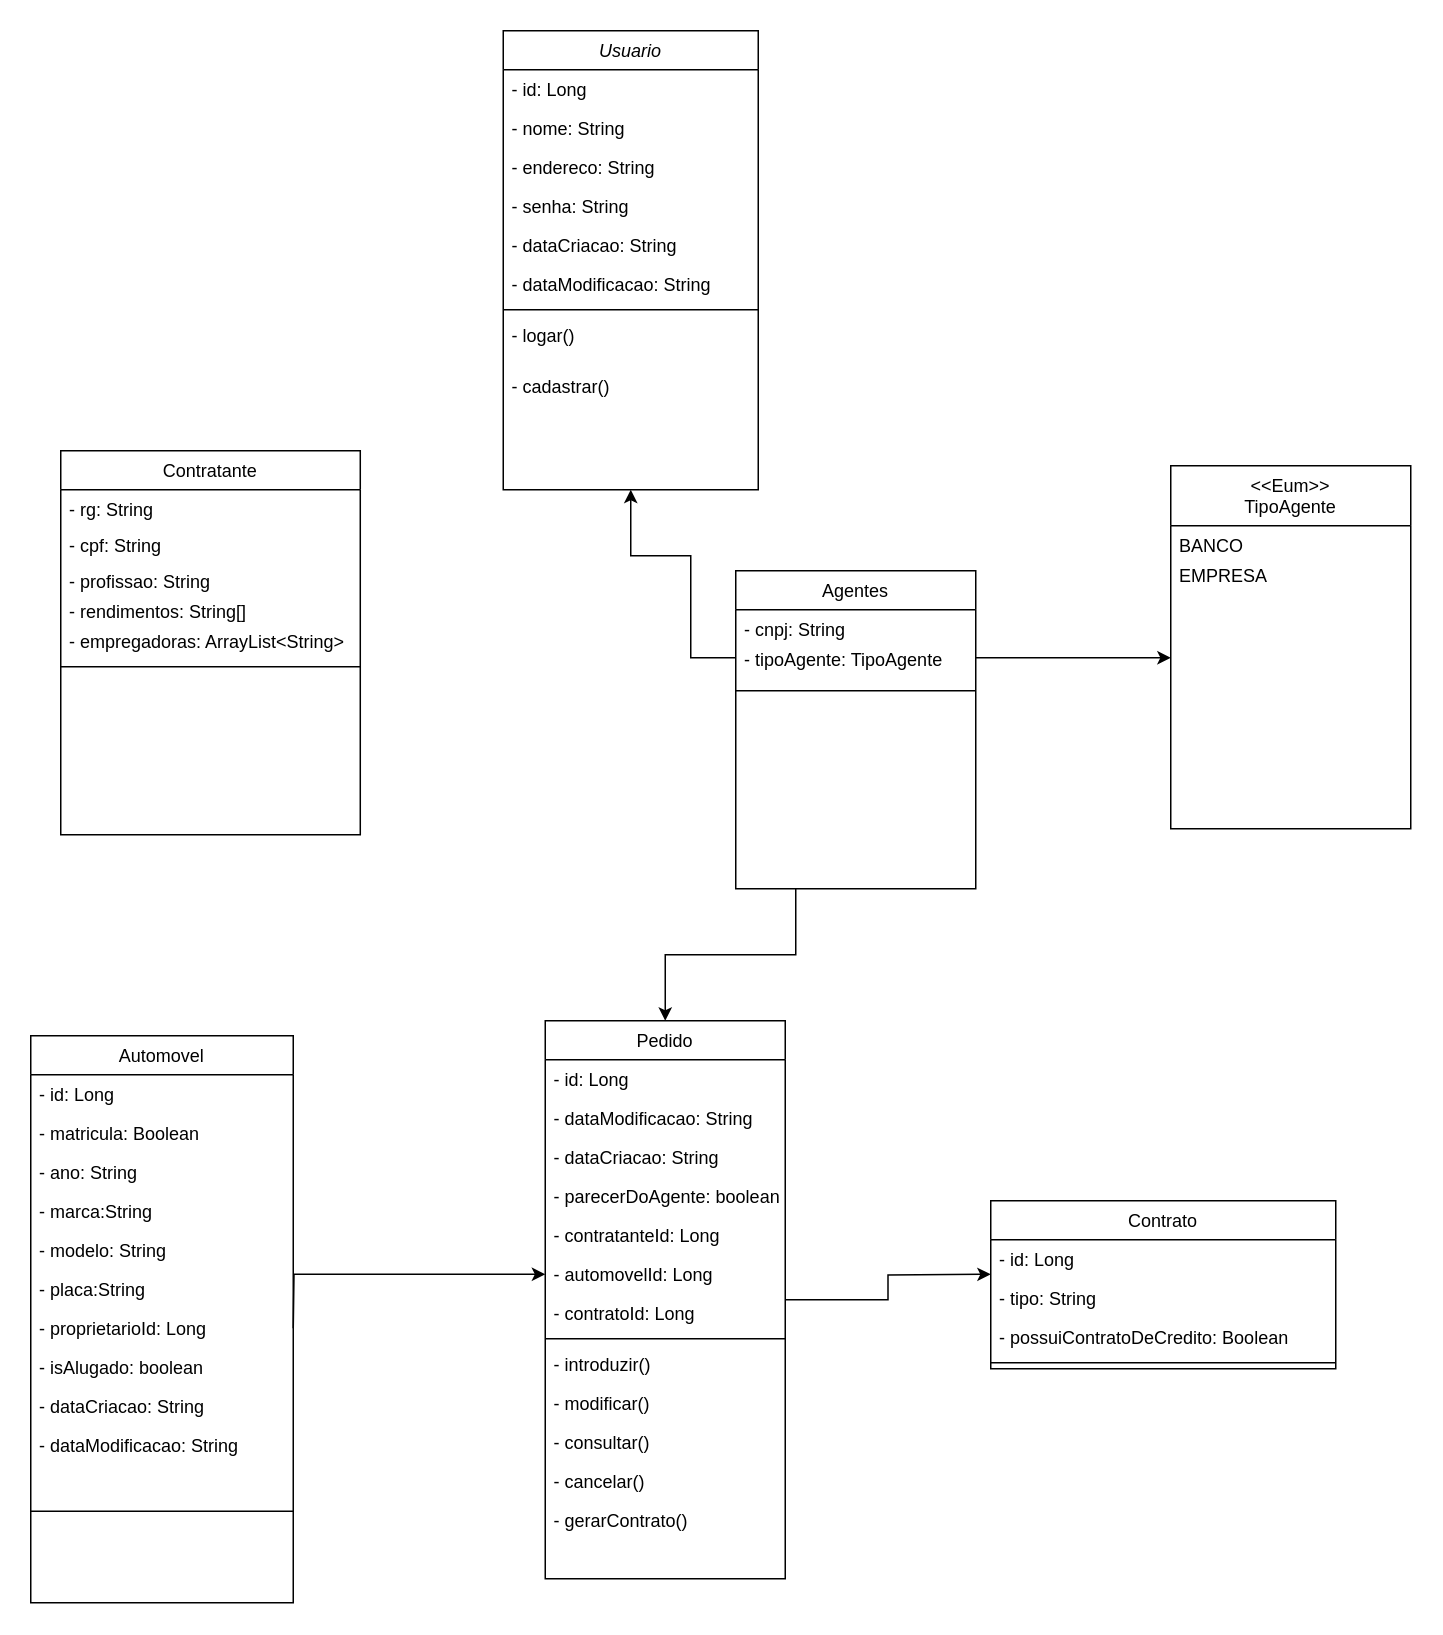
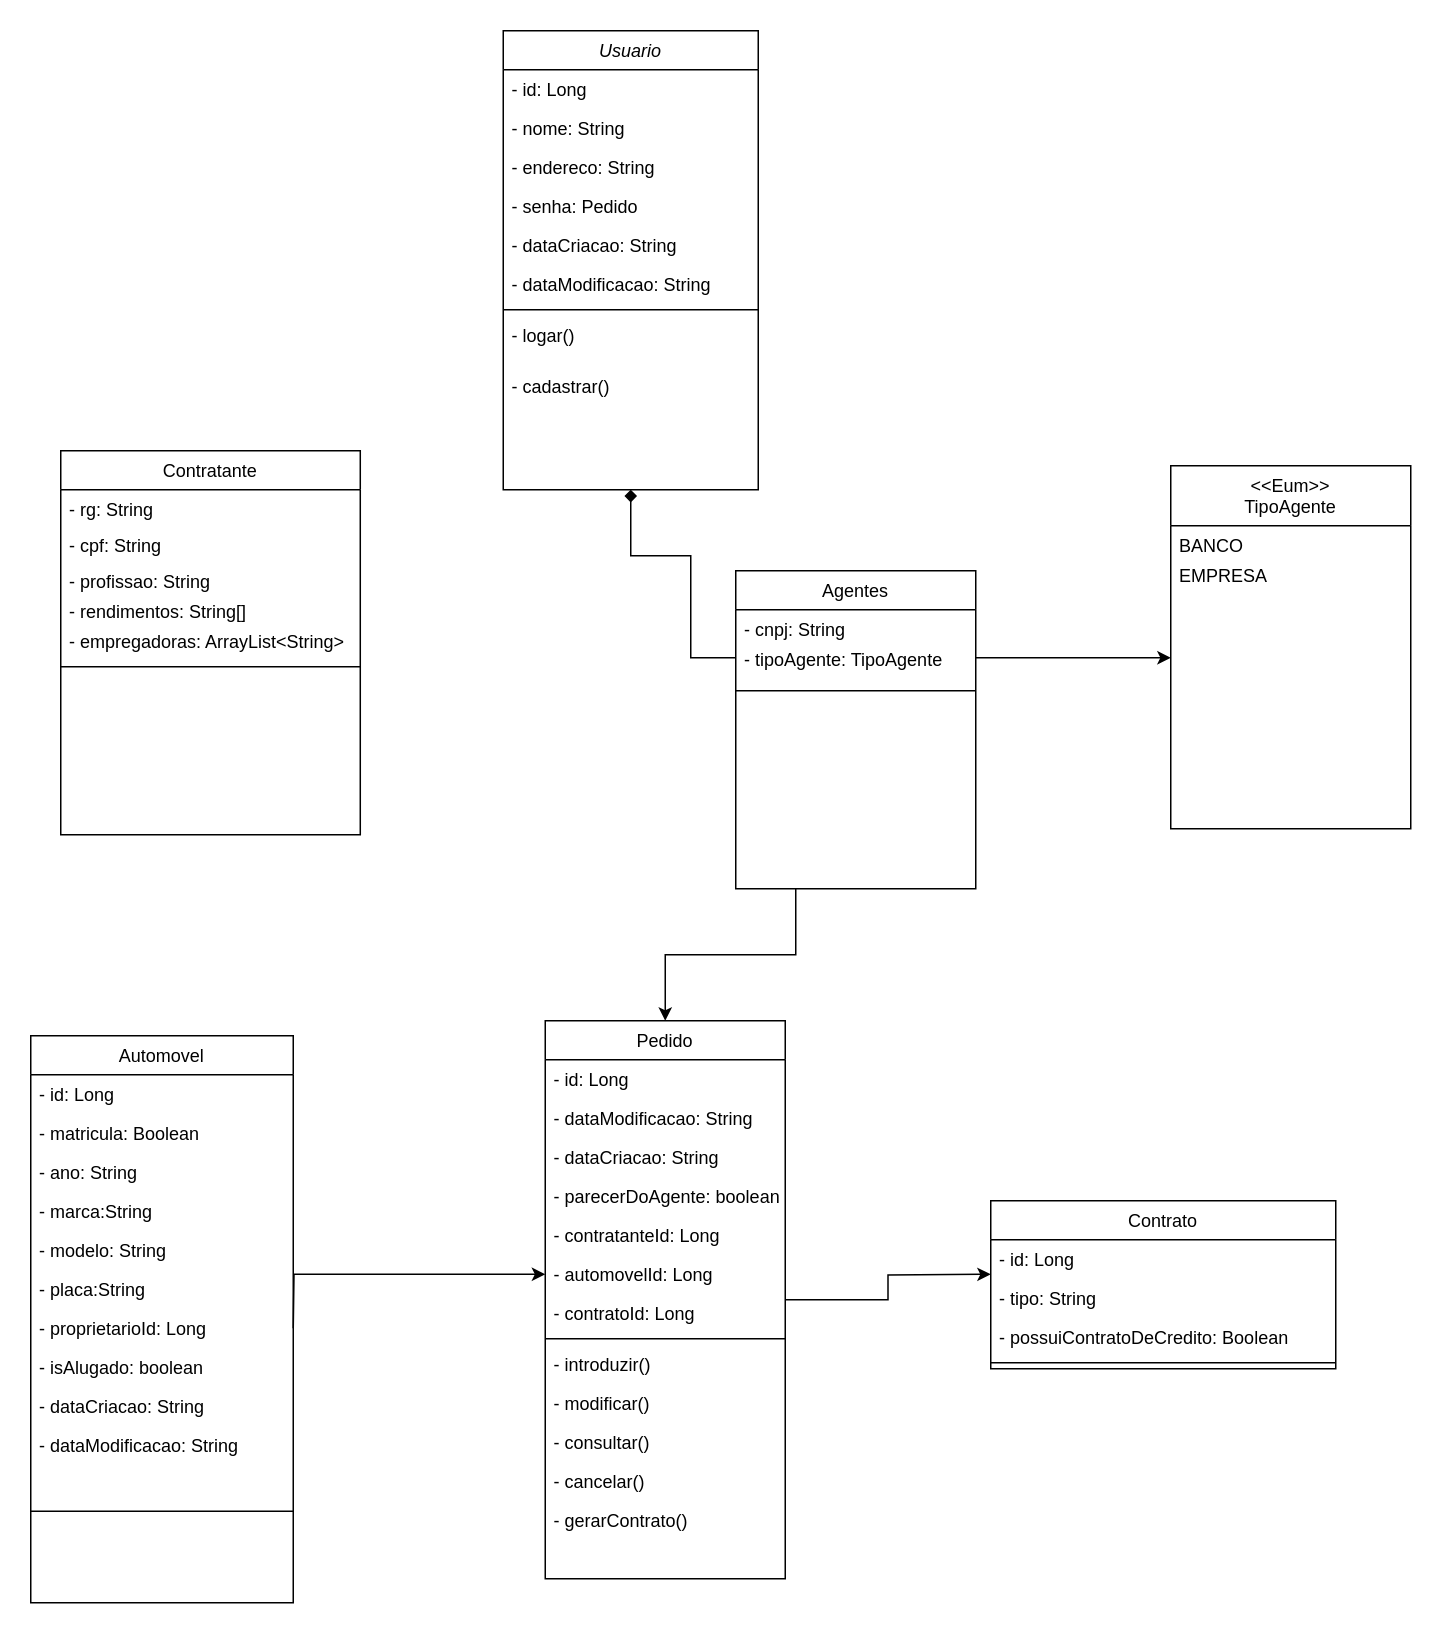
(578, 207) -> (578, 207)
(631, 501) -> (631, 502)
